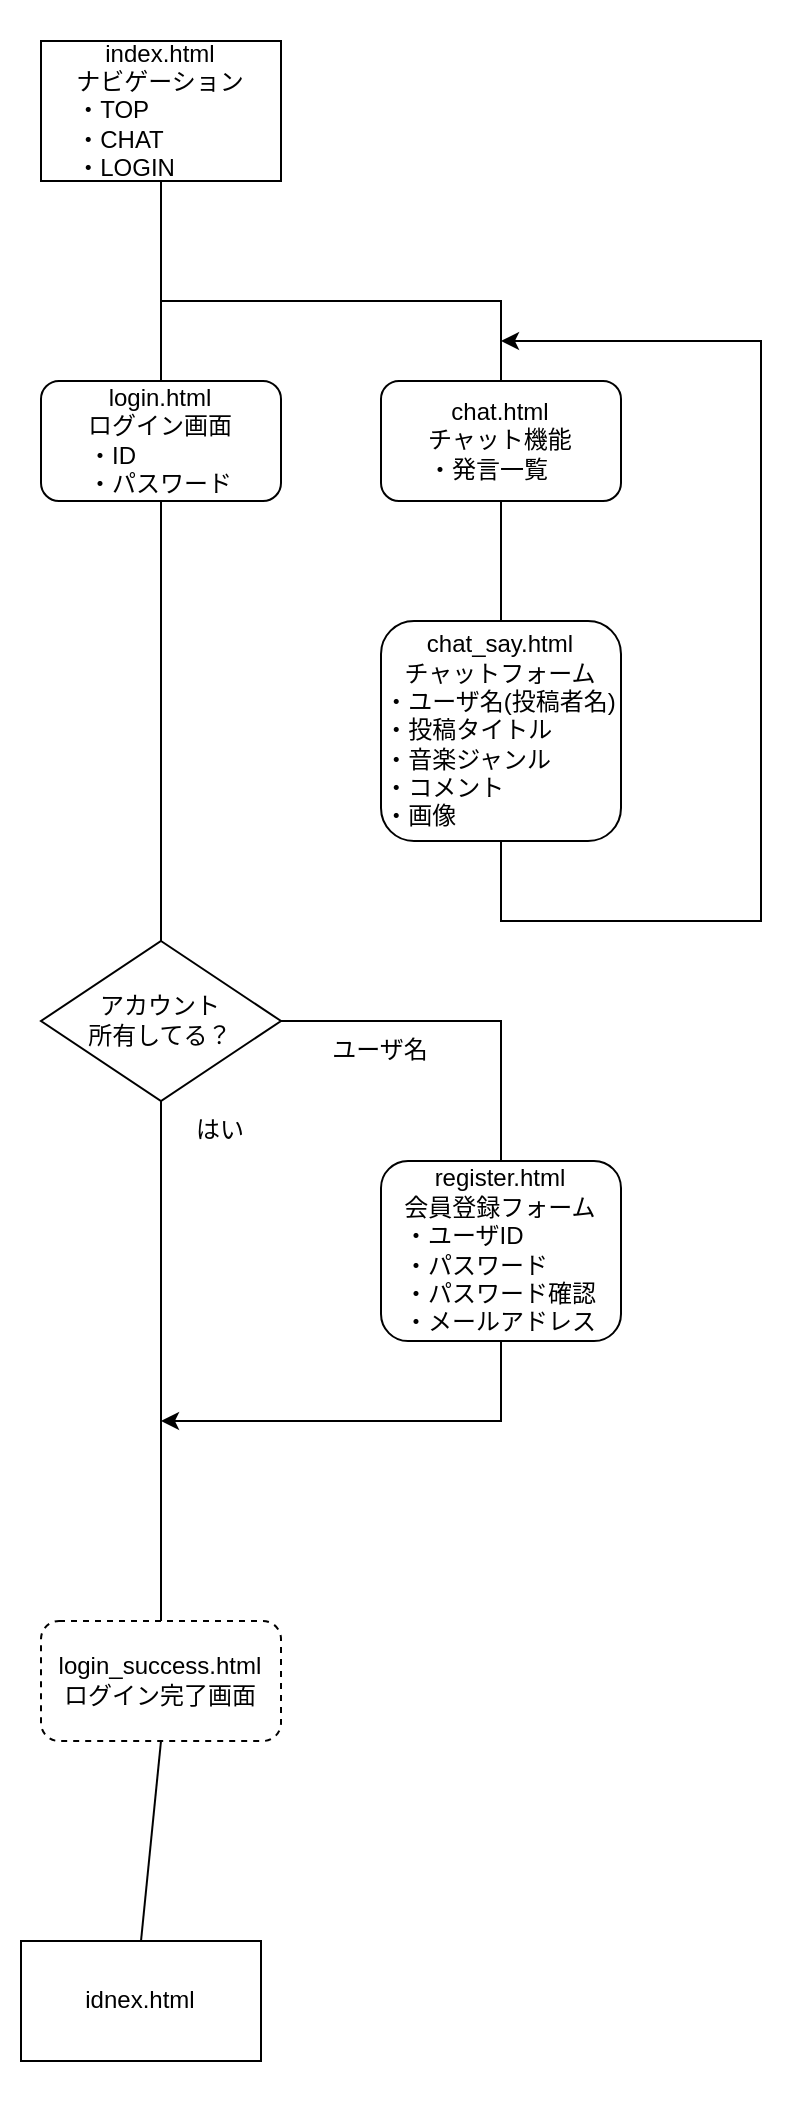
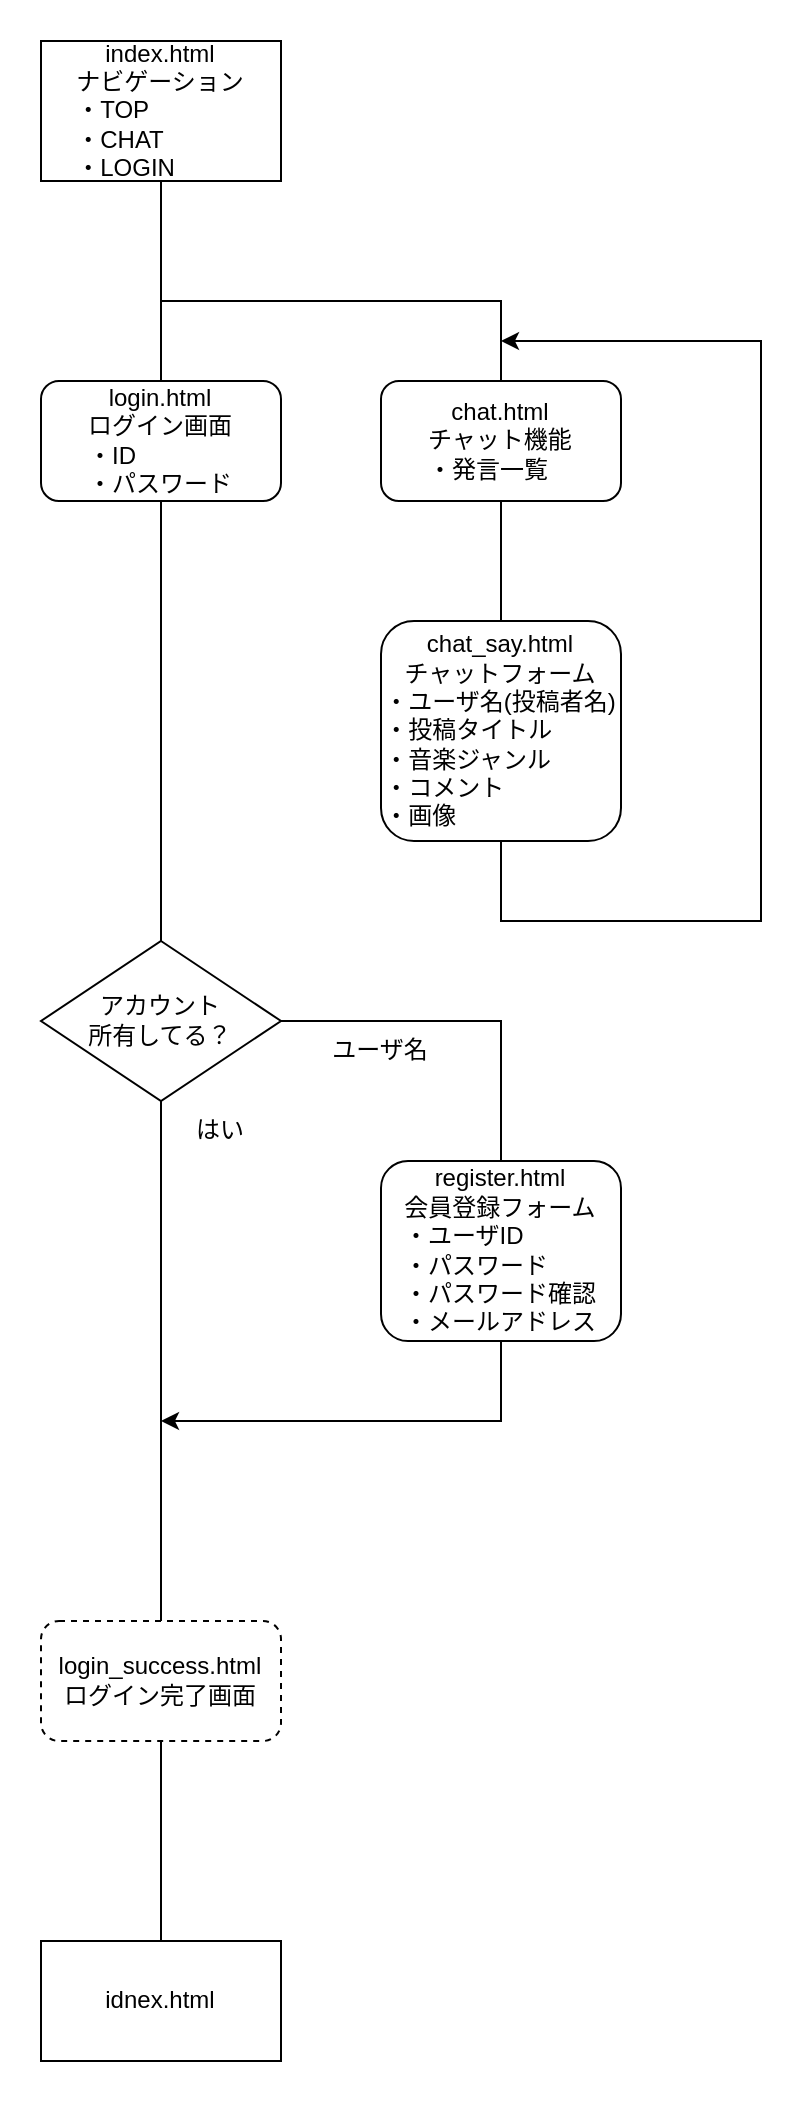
(141, 2001) -> (161, 2001)
